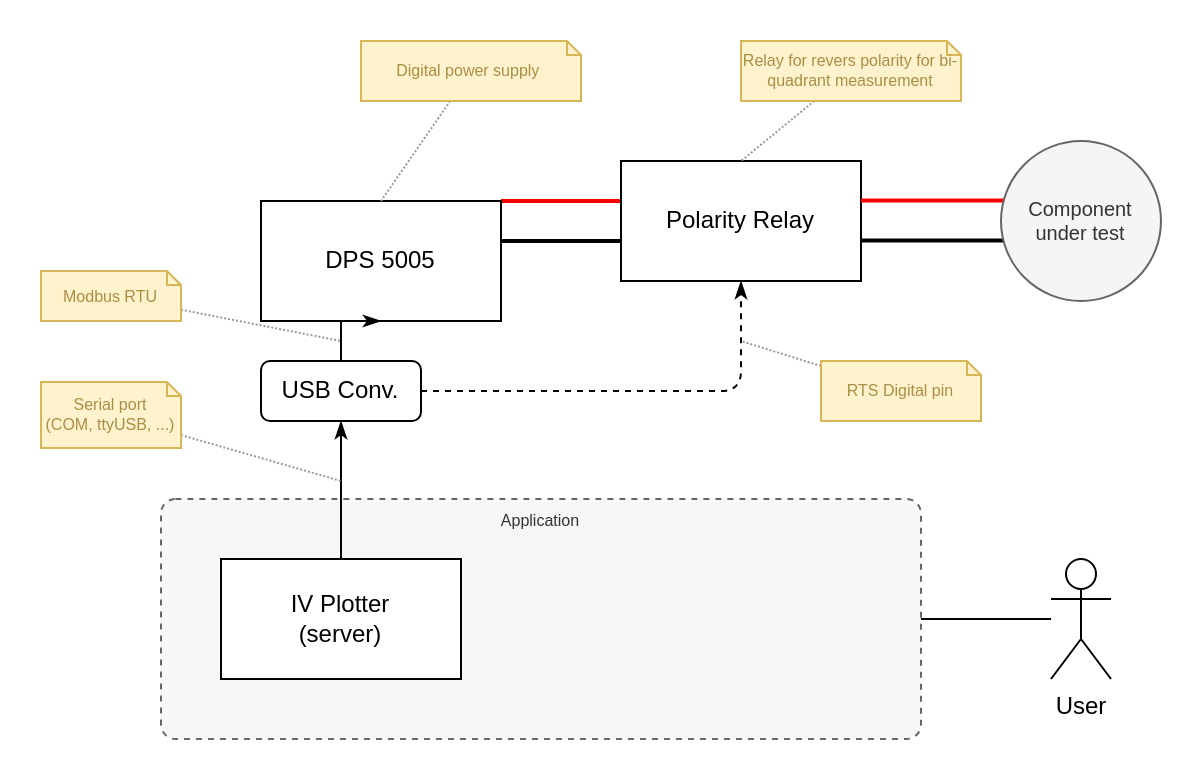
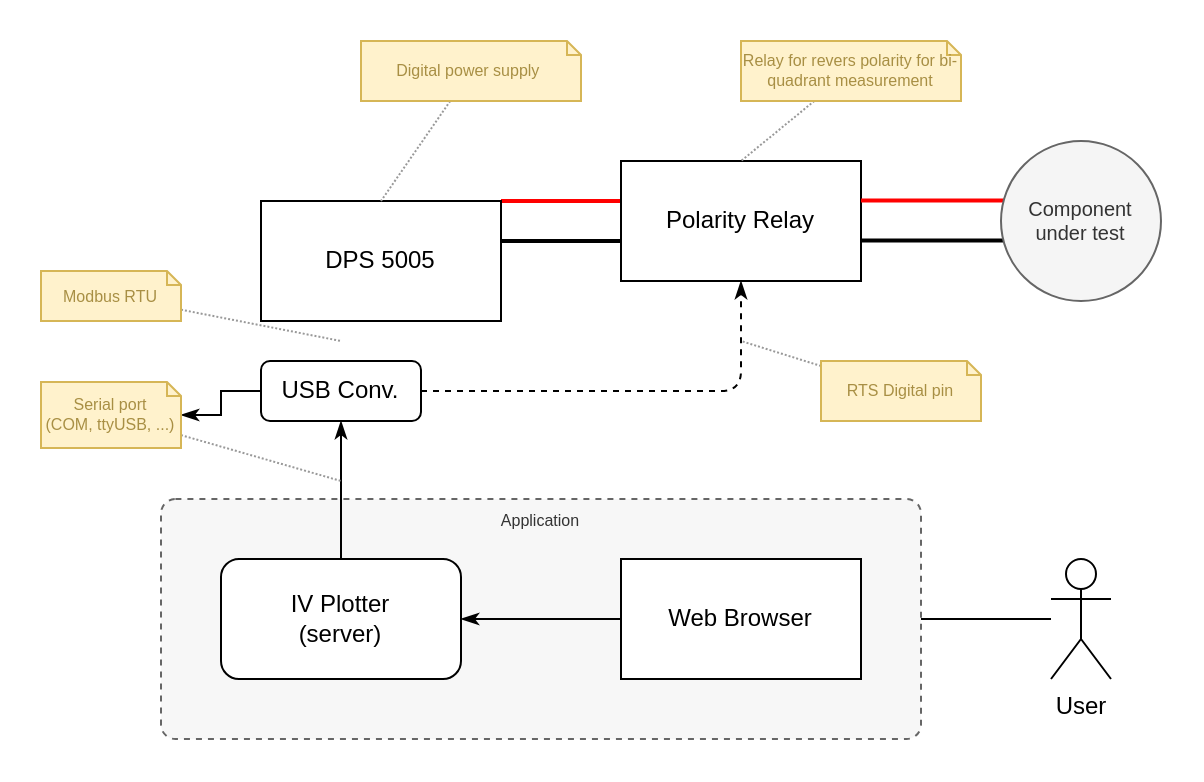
(341, 338) -> (221, 396)
(341, 619) -> (341, 619)
none -> (548, 619)
none -> (741, 619)
